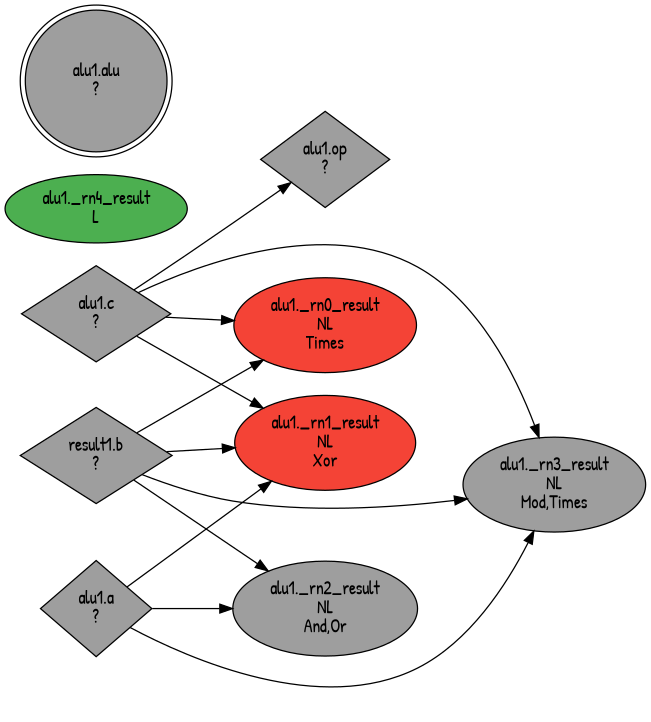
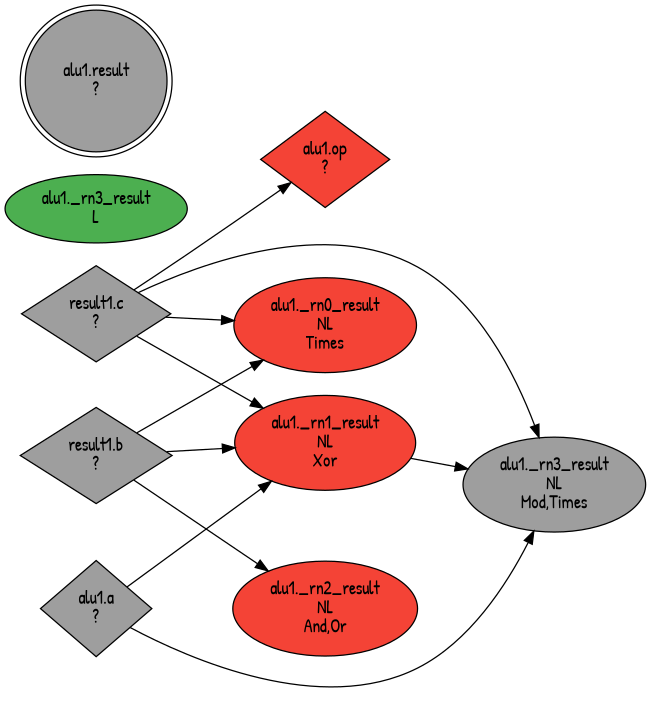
(96, 81) -> (96, 81)
(325, 159) -> (325, 159)
(96, 209) -> (96, 209)
(96, 314) -> (96, 314)
(296, 507) -> (433, 462)
(186, 609) -> none
(325, 609) -> (325, 609)
